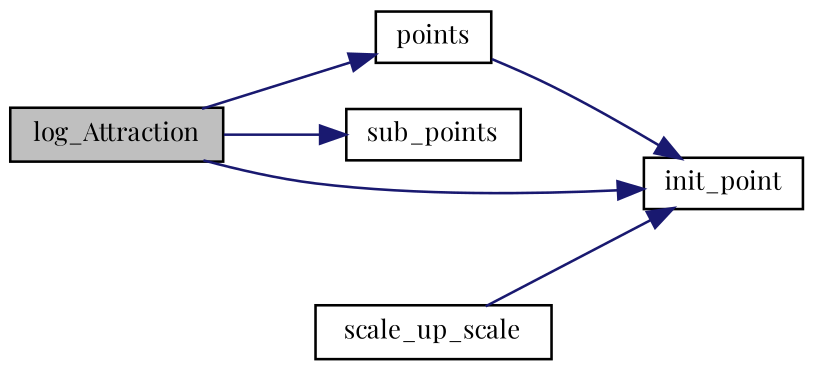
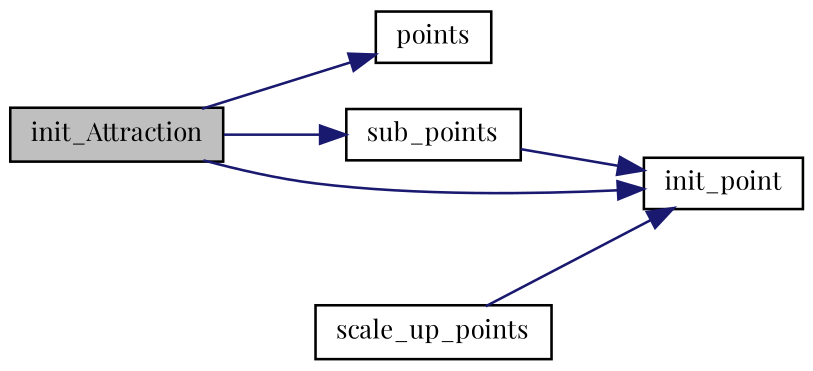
(577, 99) -> (569, 157)
(117, 135) -> (117, 135)
(434, 332) -> (434, 332)
